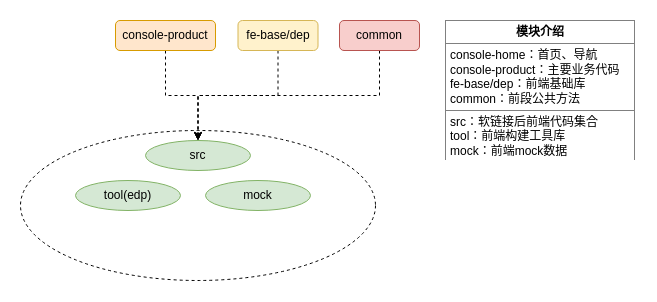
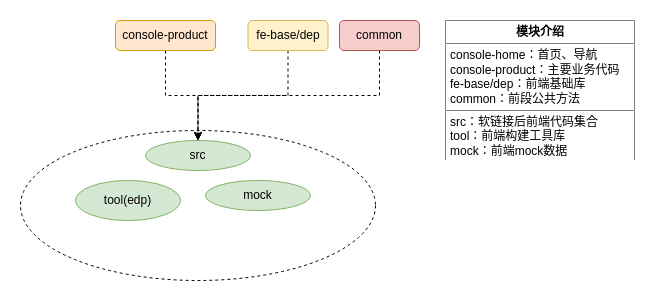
(278, 36) -> (288, 36)
(128, 196) -> (128, 201)
